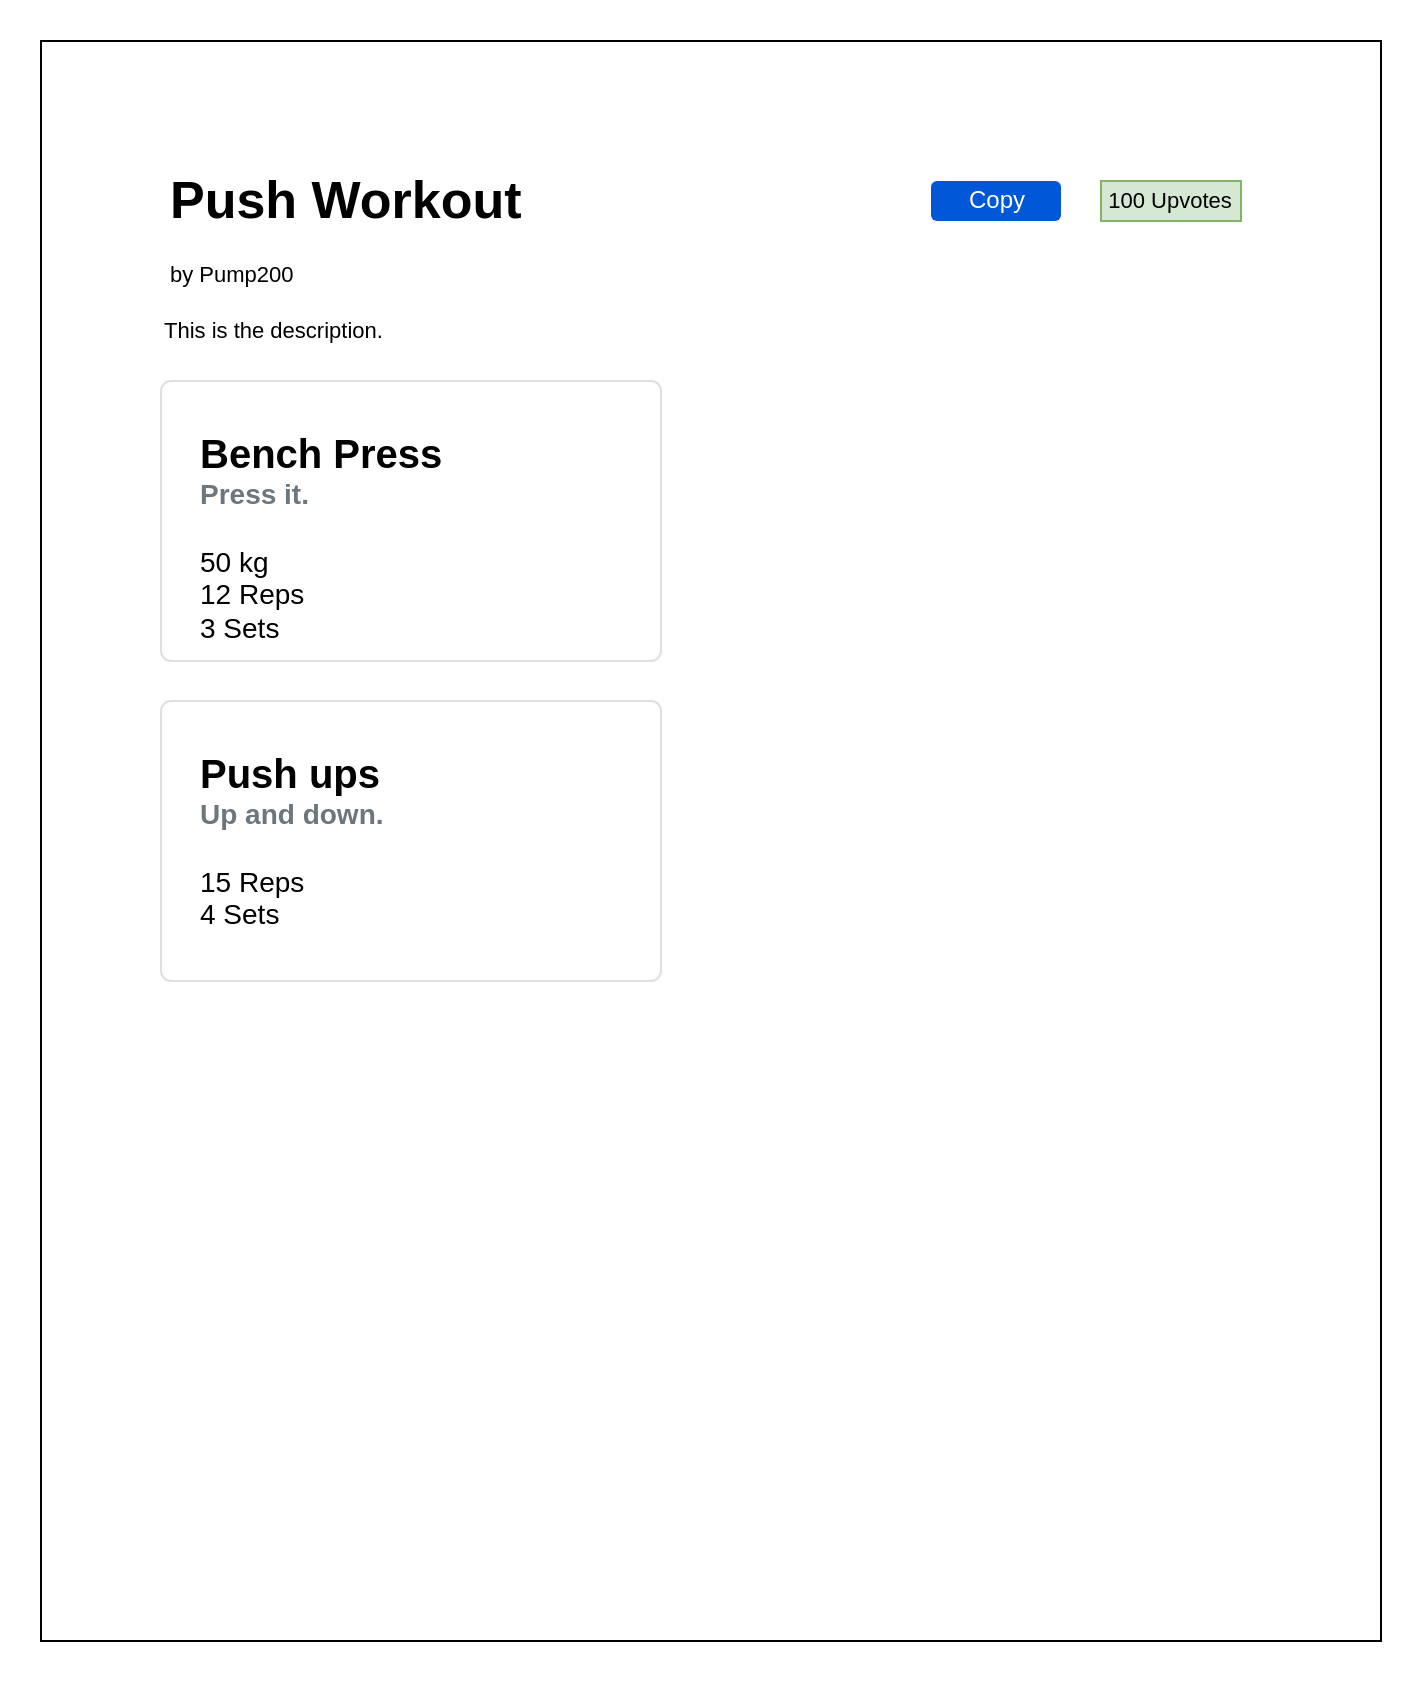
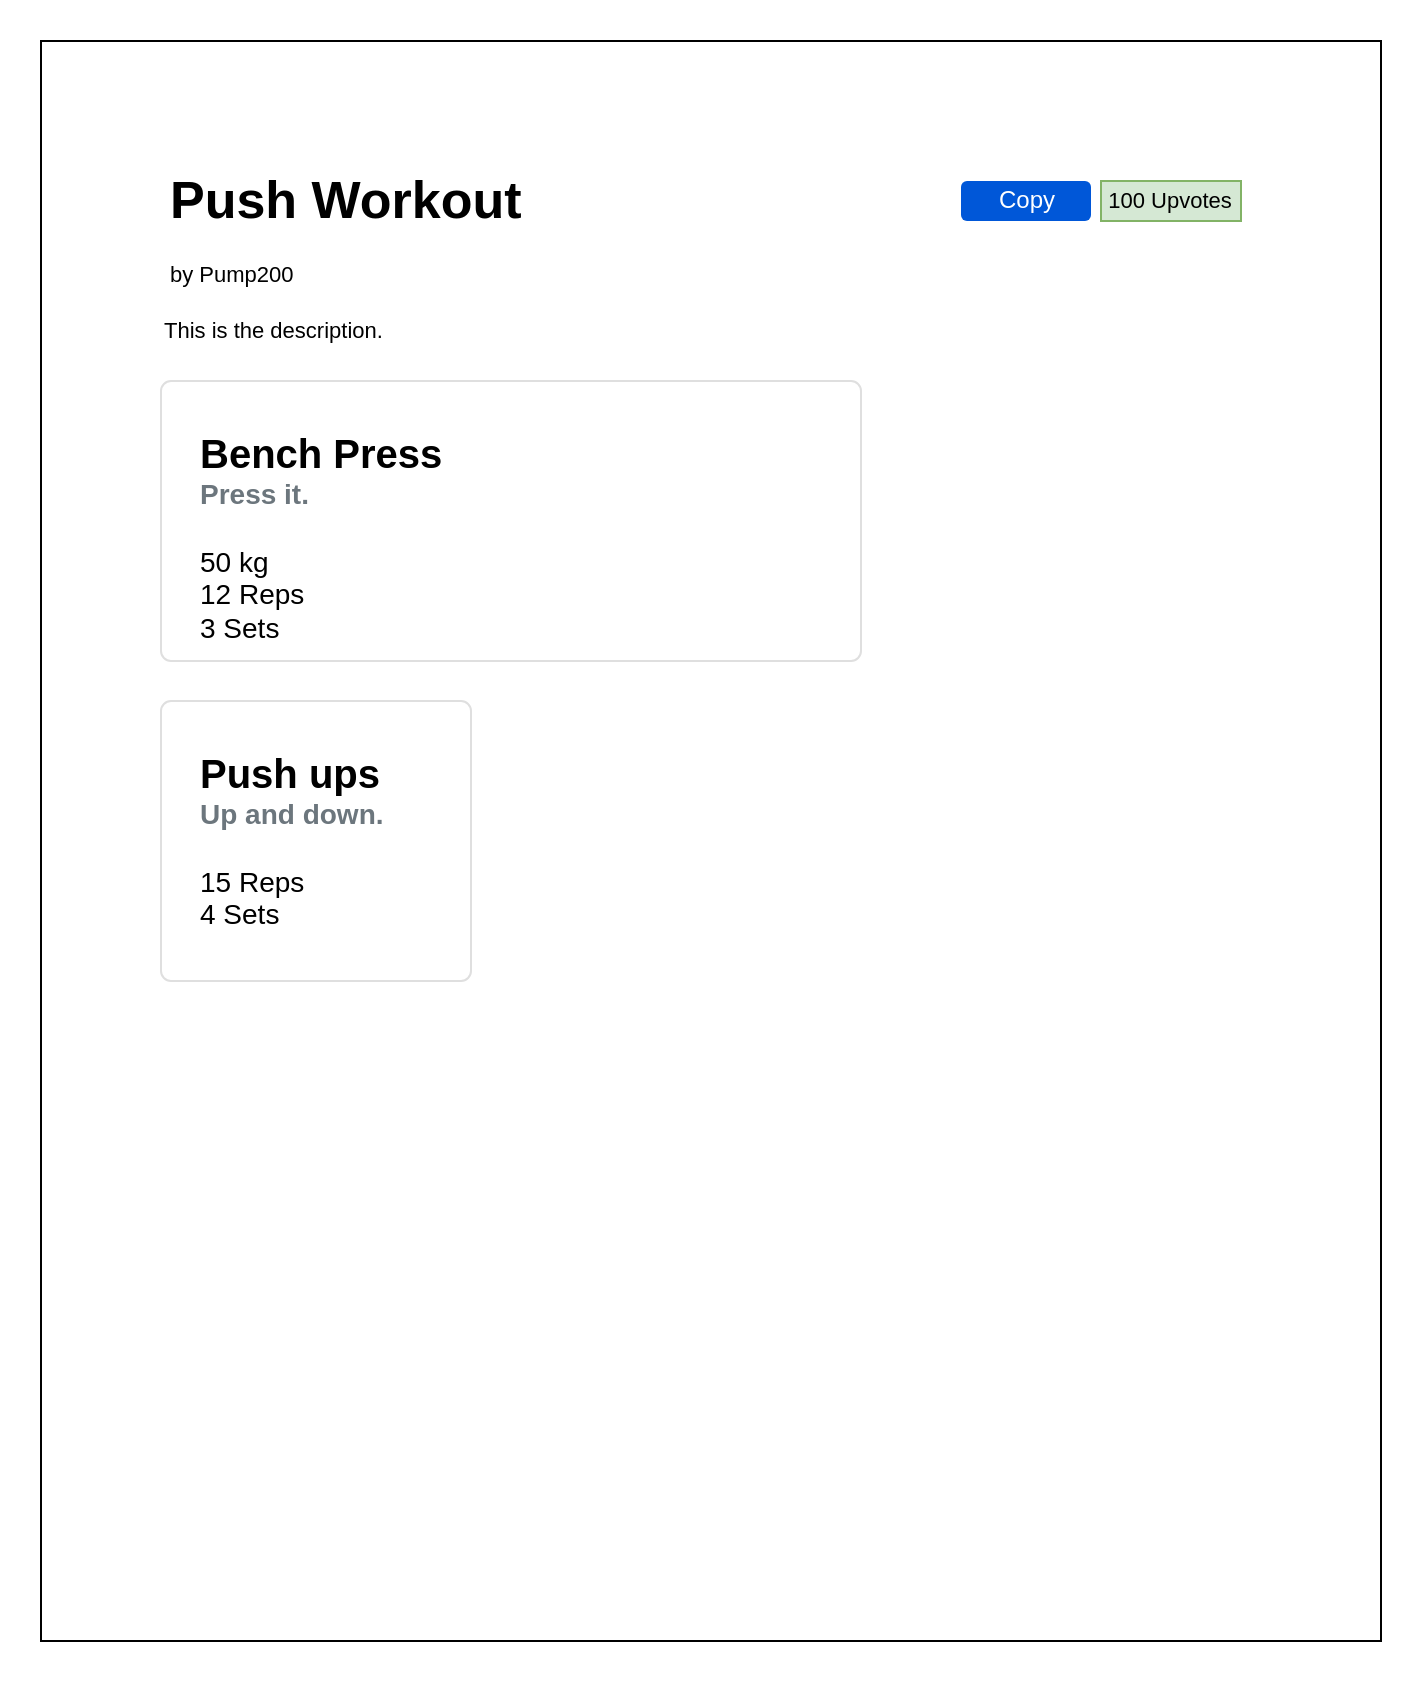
(996, 201) -> (1026, 201)
(411, 521) -> (511, 521)
(411, 841) -> (316, 841)
